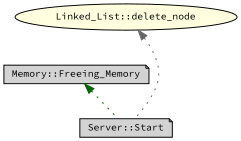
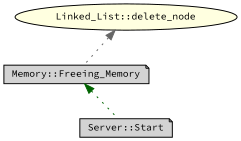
(158, 80) -> (96, 51)
